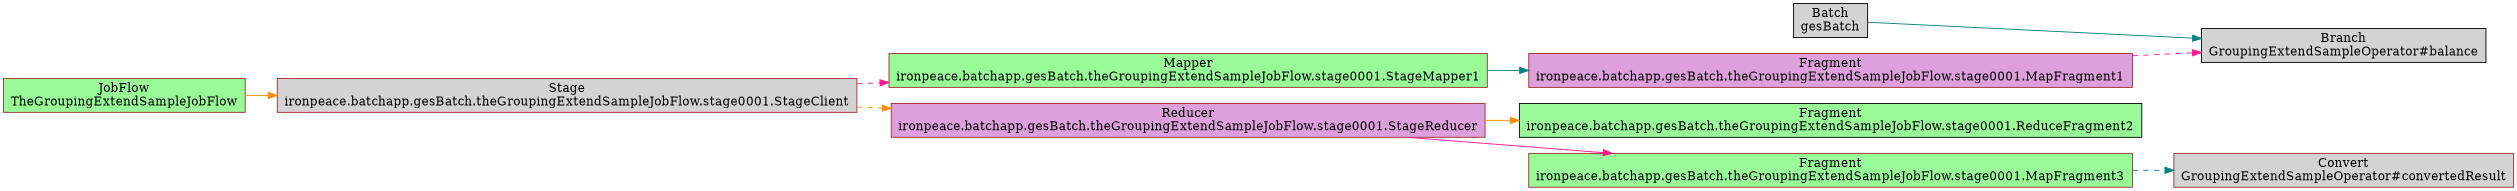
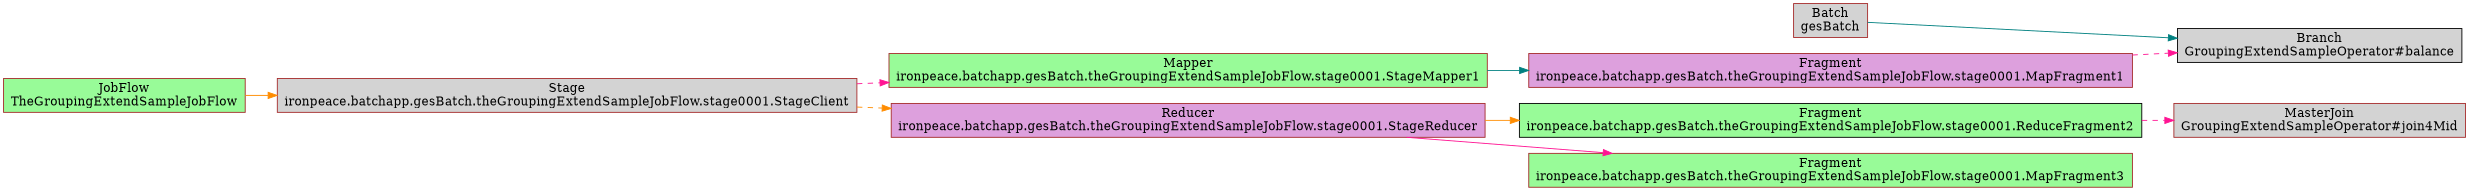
(1831, 21) -> (1831, 21)
none -> (2320, 120)
(2344, 170) -> none
